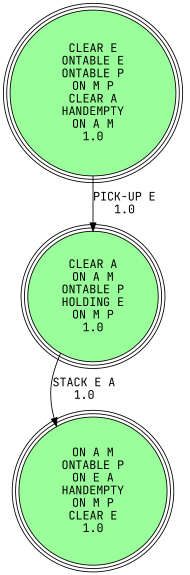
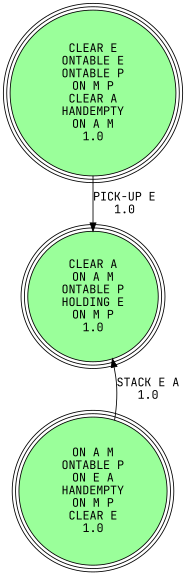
(51, 385) -> (117, 394)
